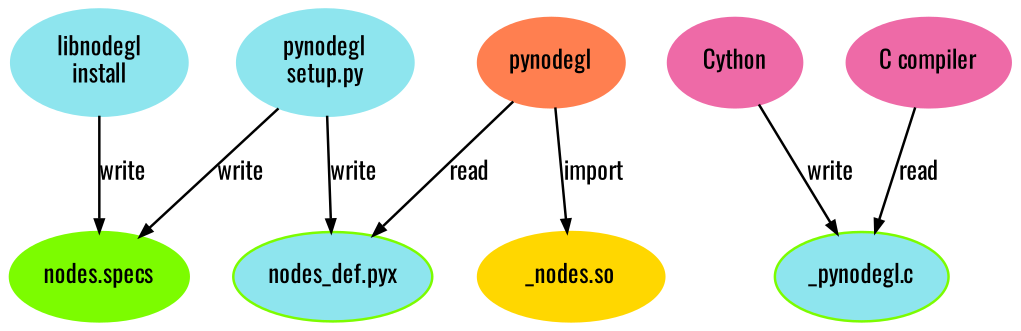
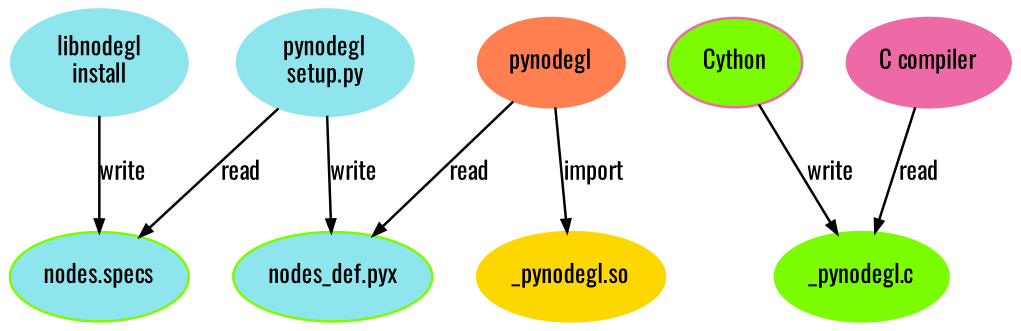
(735, 63) -> (735, 63)
(241, 174) -> (241, 174)
(99, 277) -> (99, 277)
(571, 277) -> (571, 277)
(862, 277) -> (862, 277)
